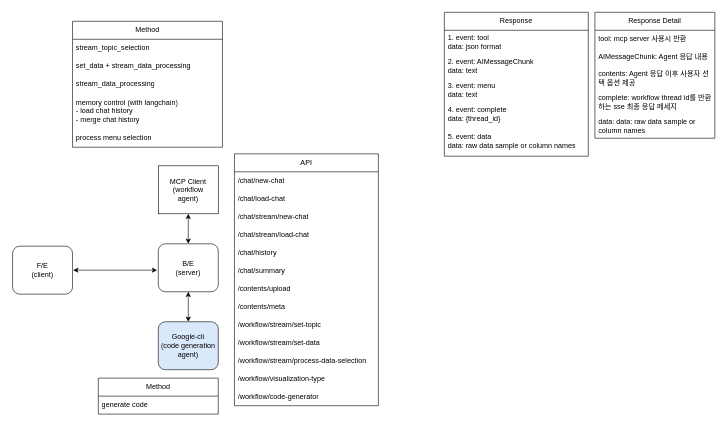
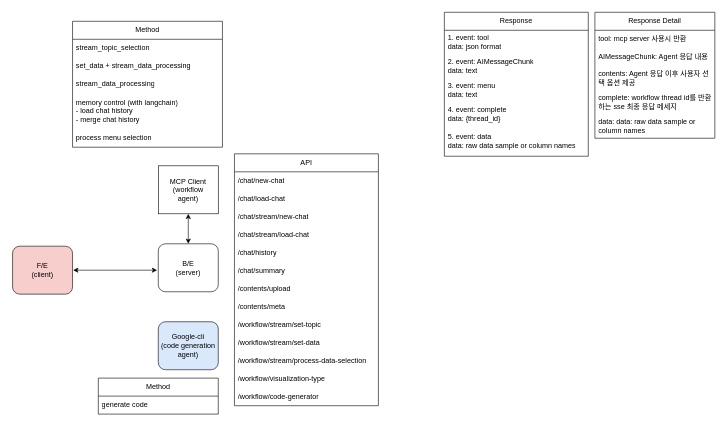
(42, 270) -> (42, 270)
(188, 316) -> none
